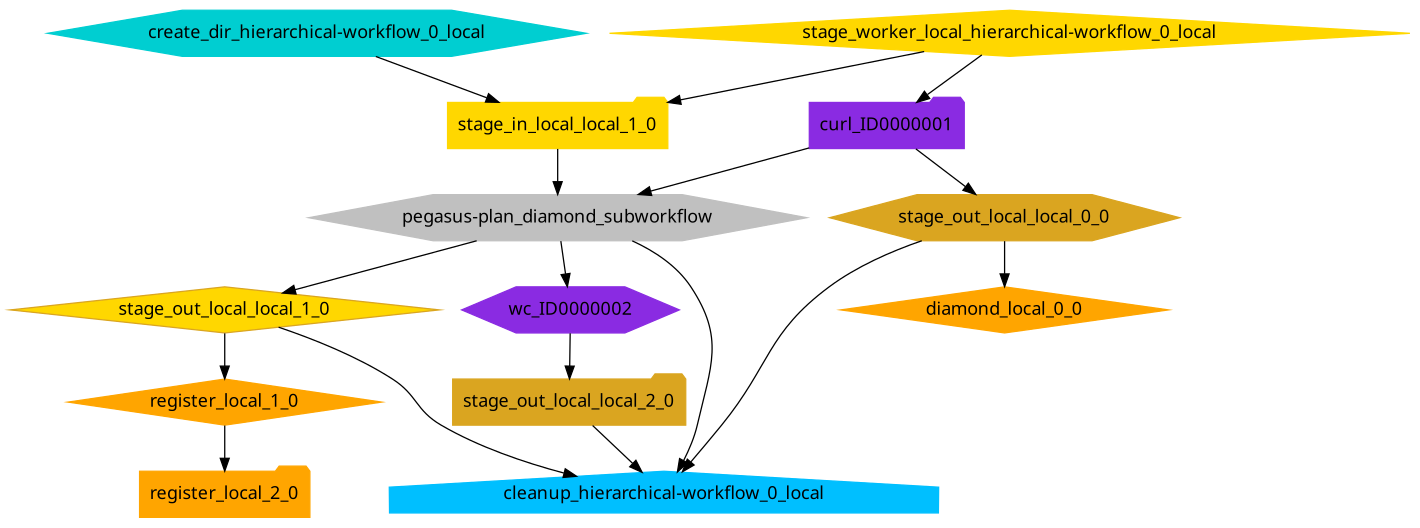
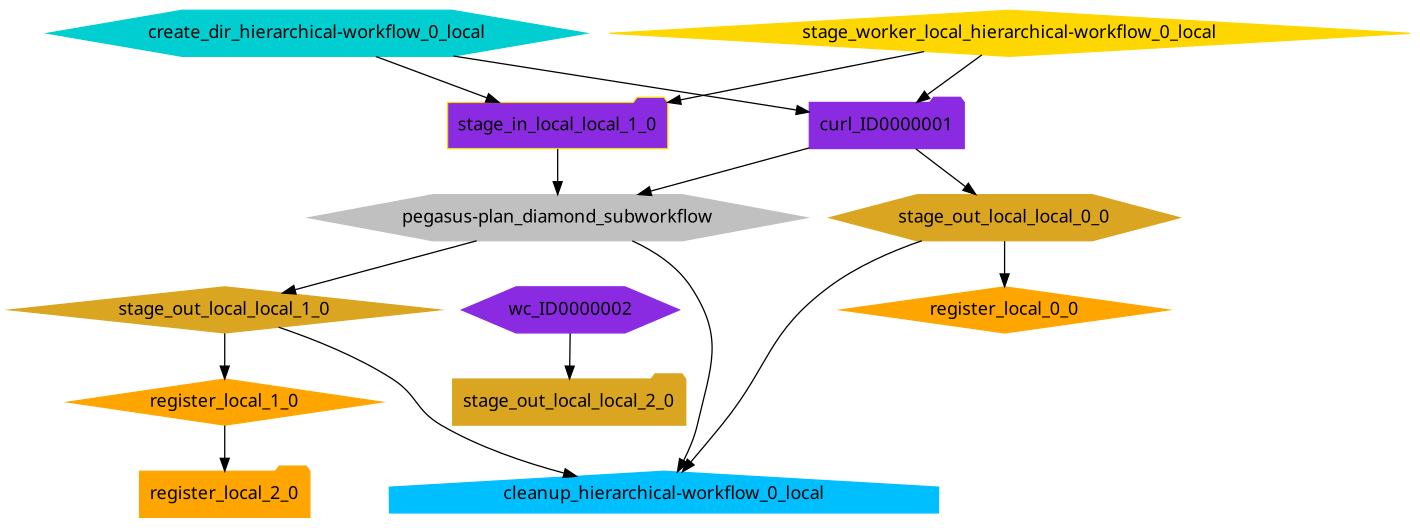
none -> (625, 83)
(558, 125) -> (558, 125)
(563, 258) -> none
(225, 310) -> (225, 310)
(1005, 310) -> (1005, 310)
(613, 444) -> none
